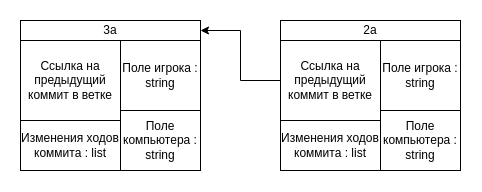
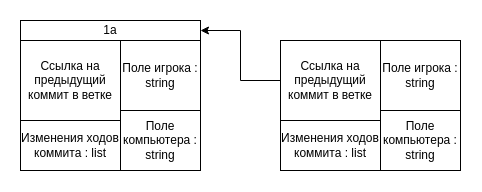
(111, 31) -> (111, 31)
(371, 31) -> none
